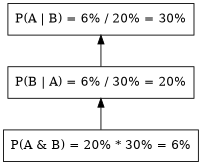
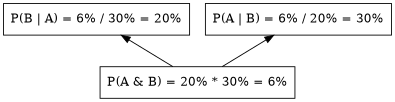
(101, 55) -> (244, 53)
